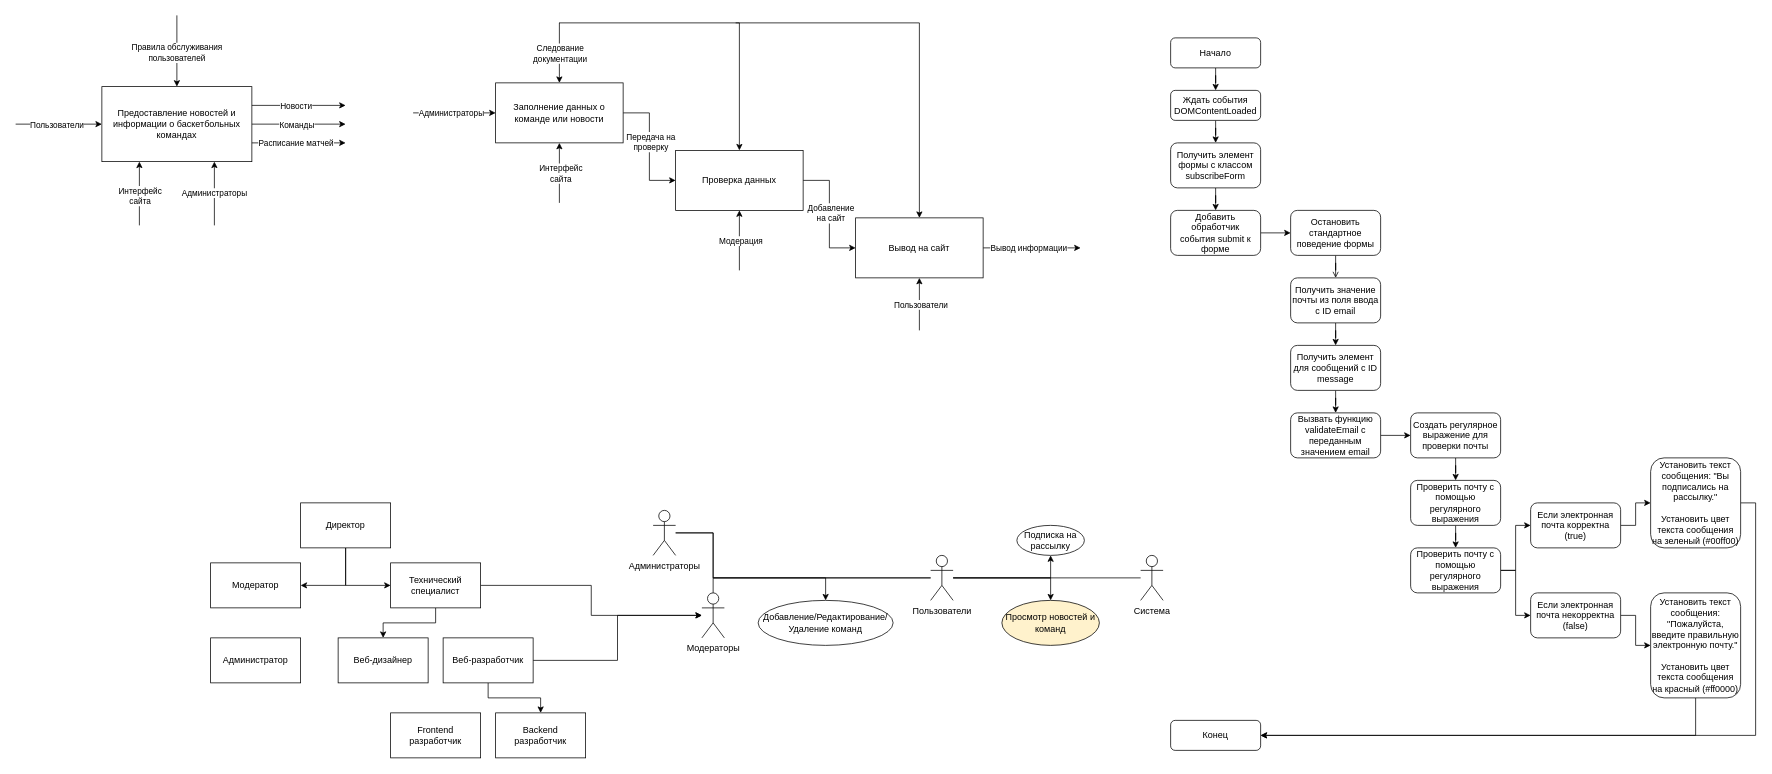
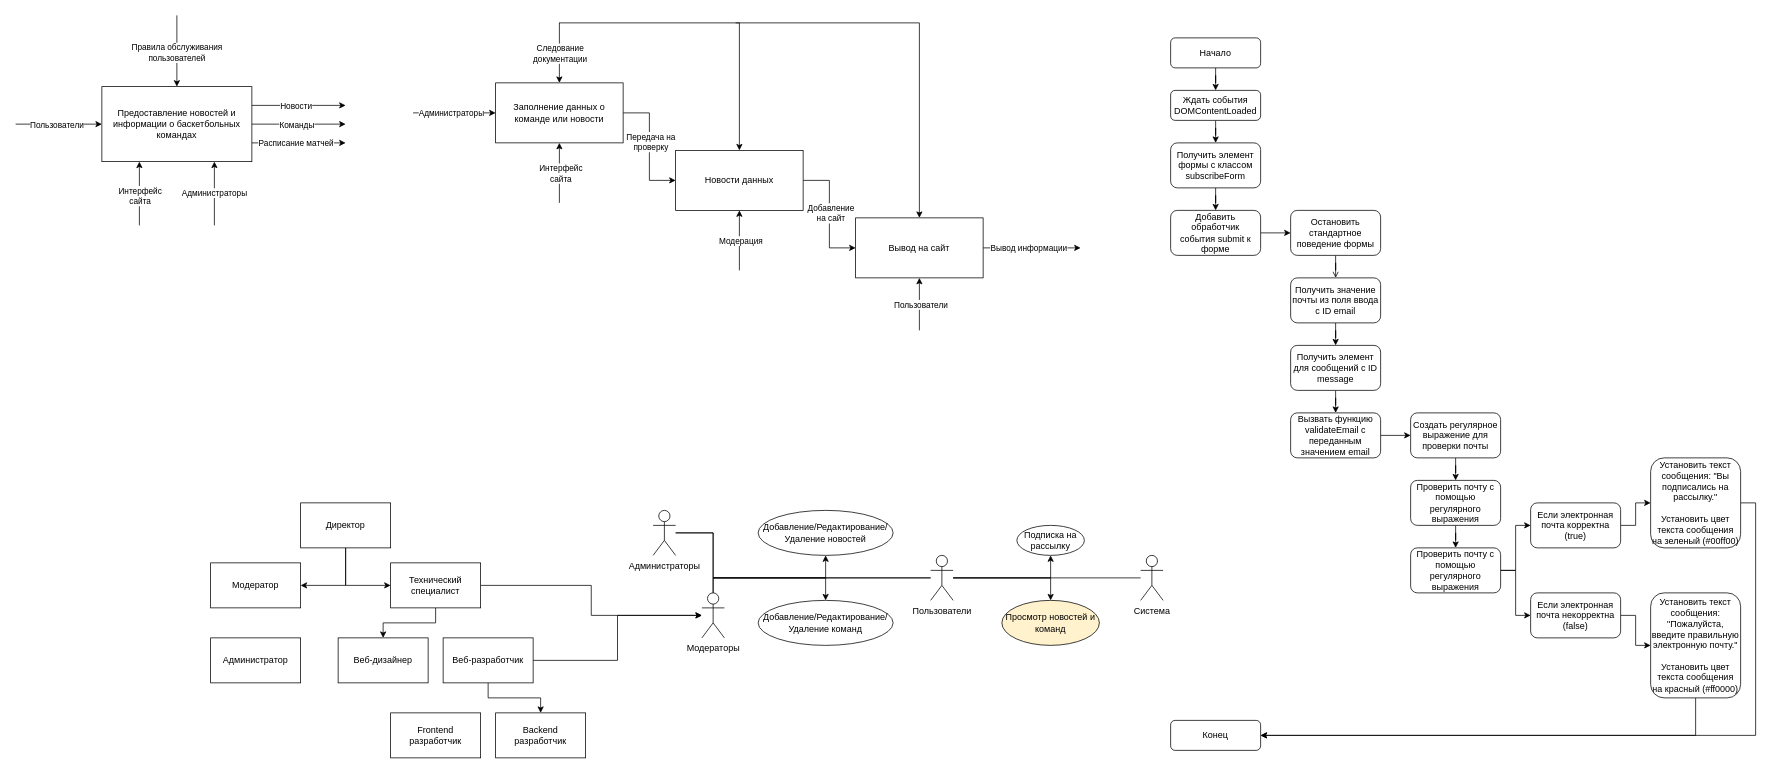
(739, 180) -> (739, 180)
none -> (825, 533)
none -> (825, 567)
